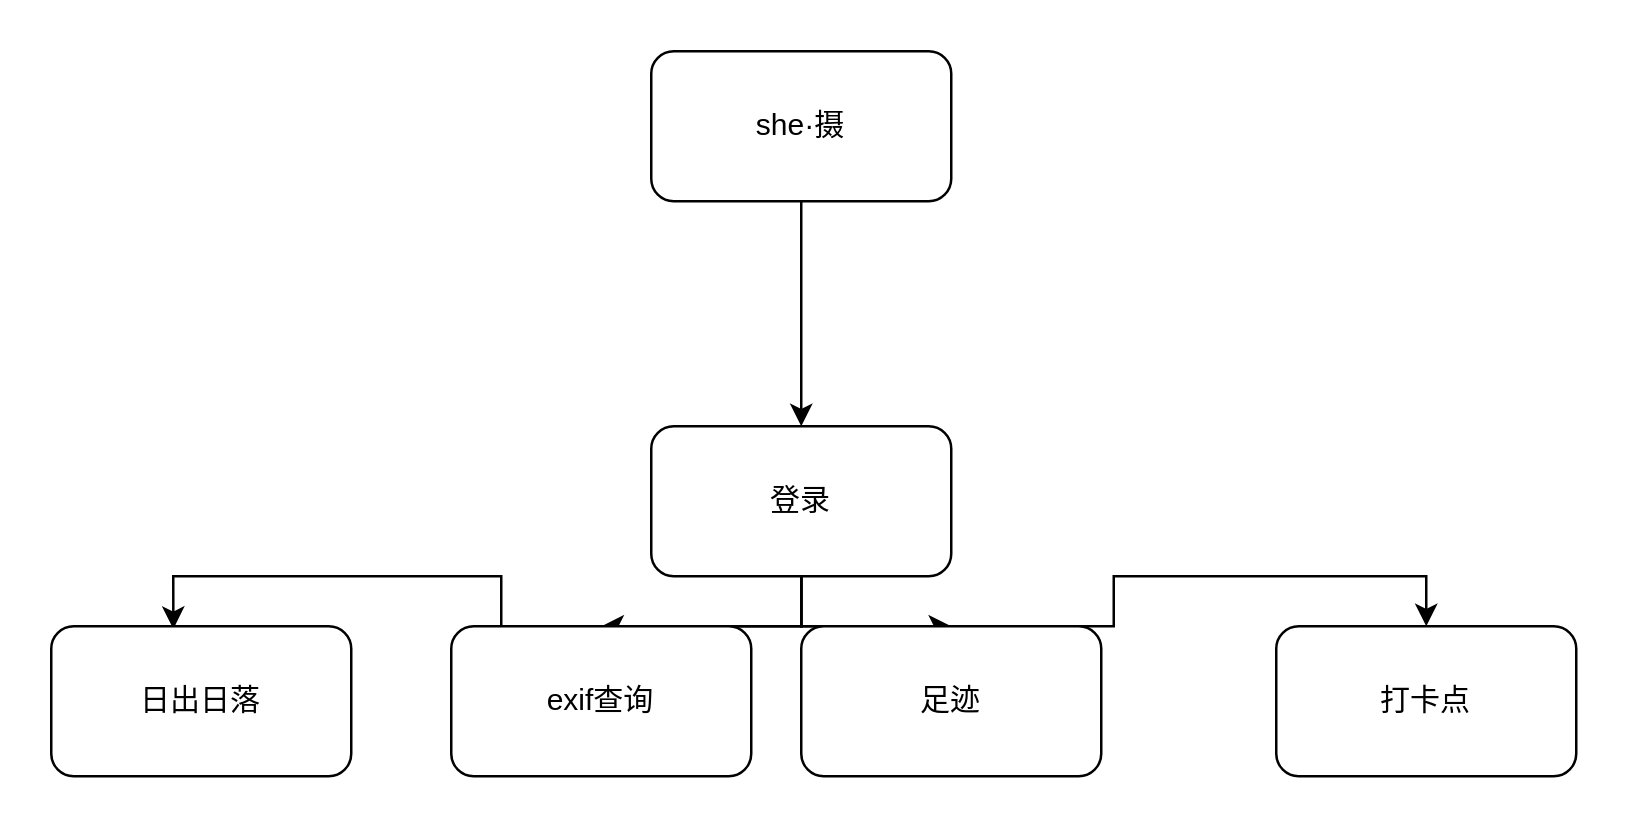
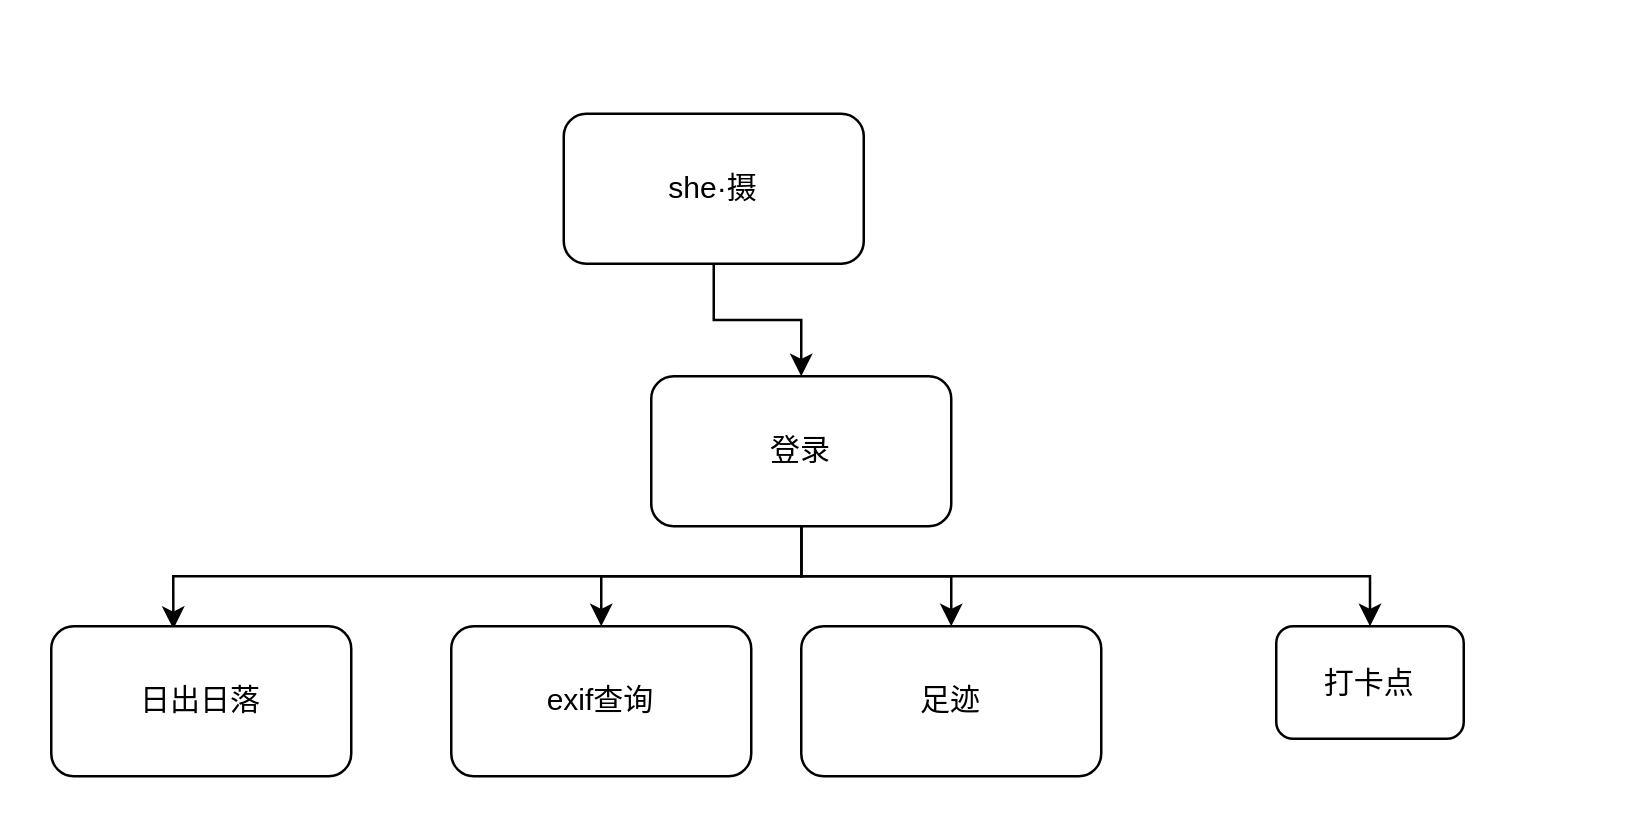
(801, 126) -> (714, 189)
(801, 501) -> (801, 451)
(1426, 701) -> (1370, 683)
